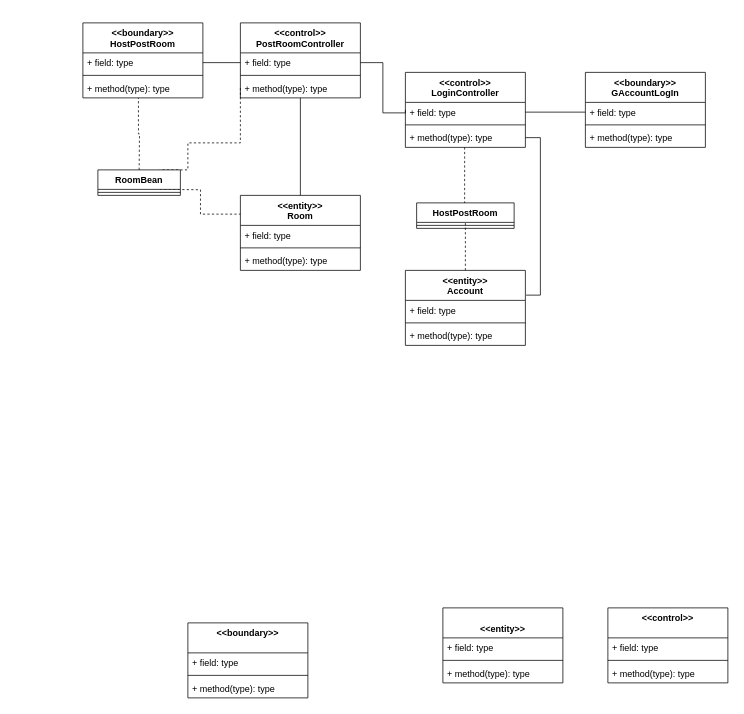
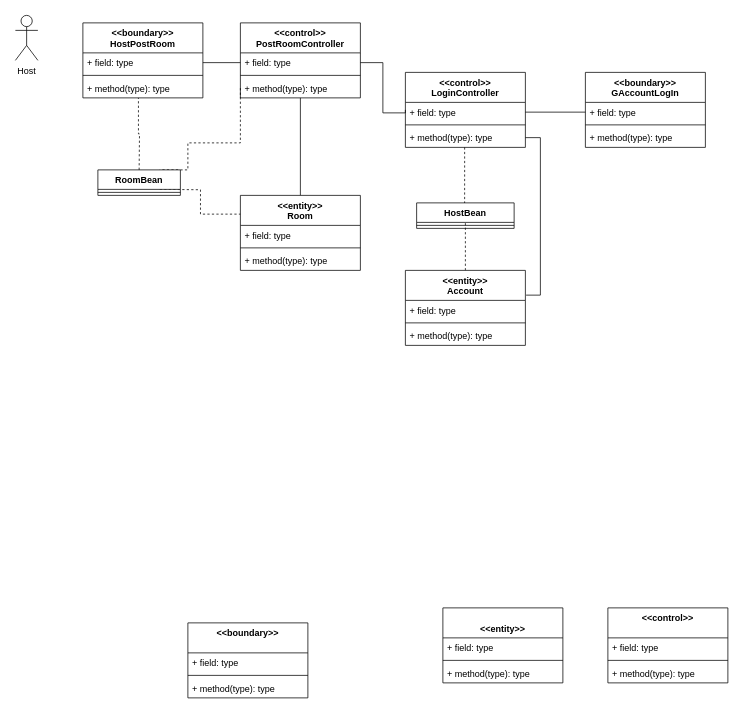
none -> (27, 38)
(465, 213) -> (465, 213)
